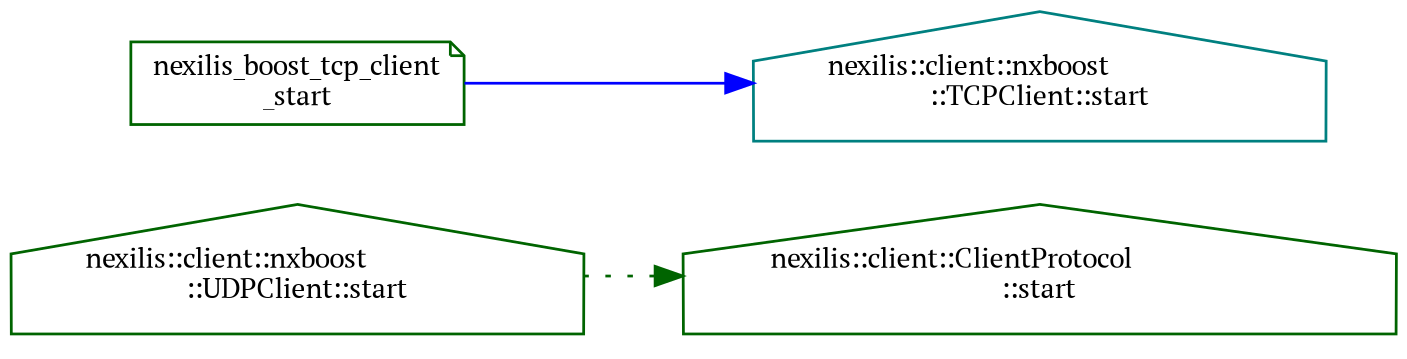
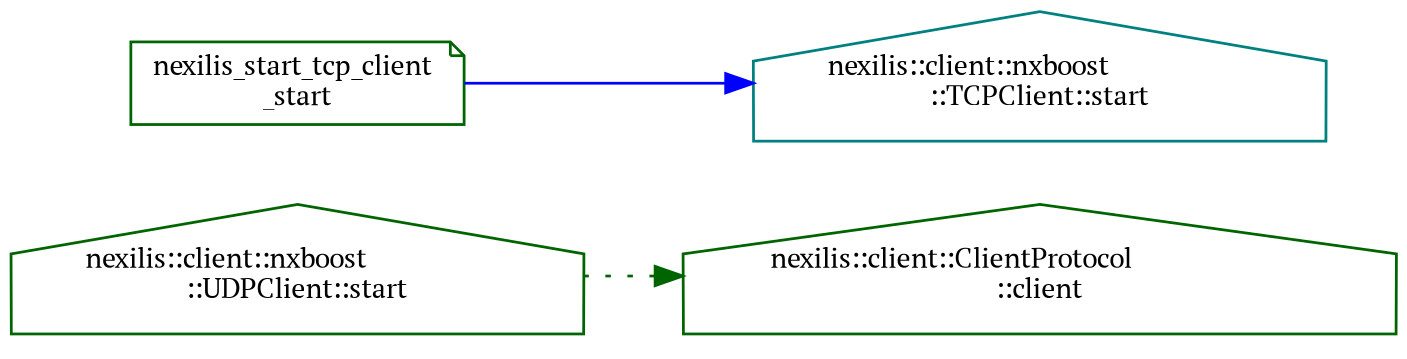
(297, 83) -> (297, 83)
(1040, 276) -> (1040, 276)
